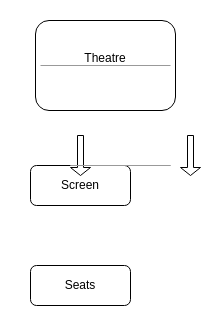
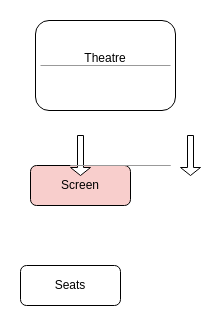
(81, 186) -> (81, 186)
(81, 286) -> (71, 286)
